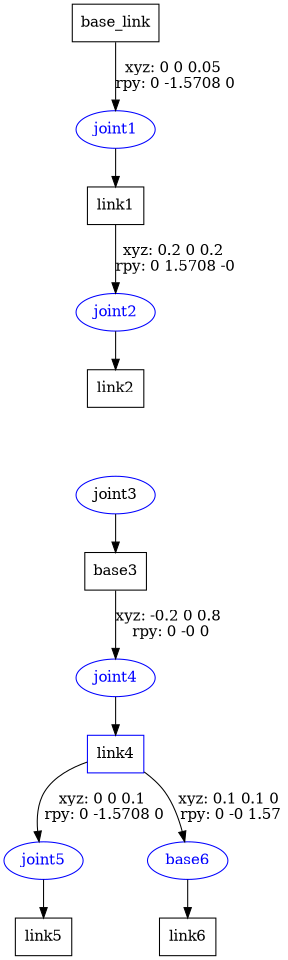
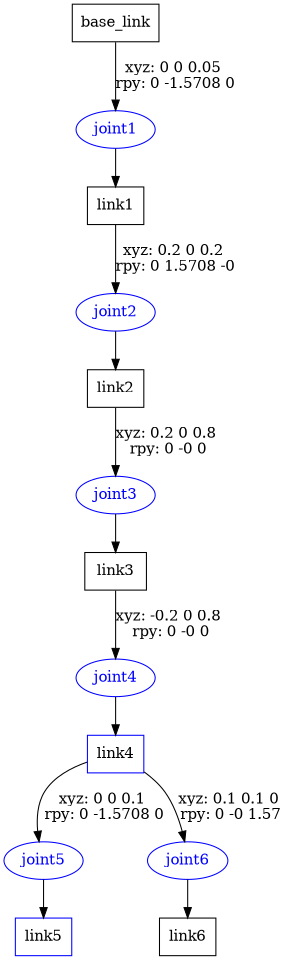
none -> (116, 437)
(116, 495) -> (116, 495)
(116, 571) -> (116, 571)
(188, 861) -> (188, 861)
(44, 937) -> (44, 937)
